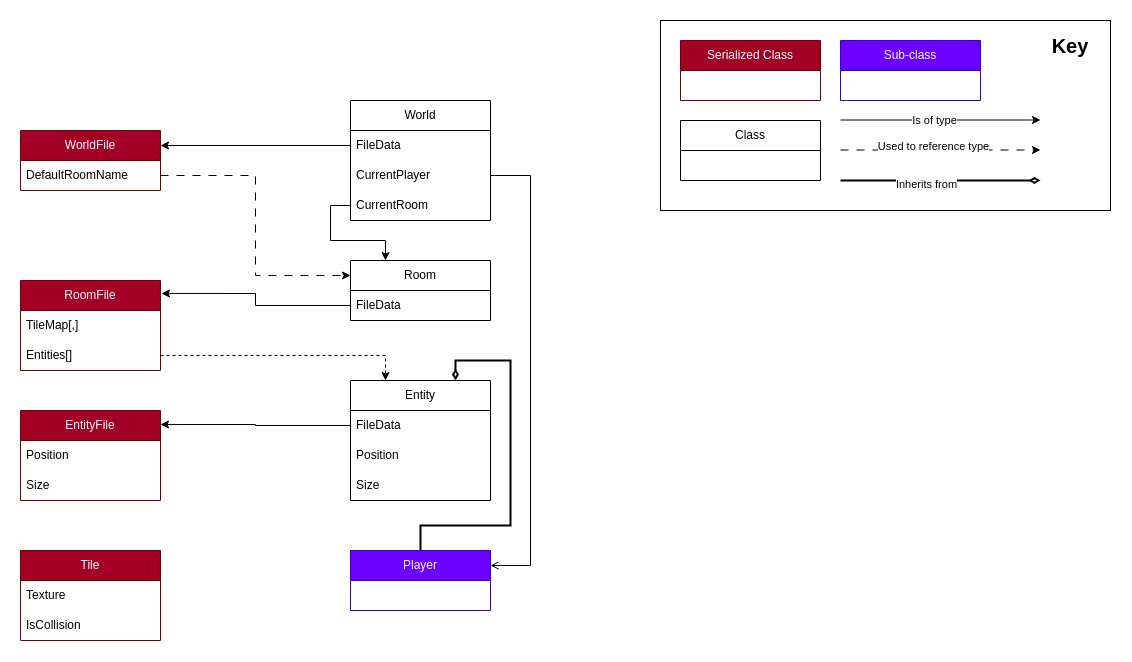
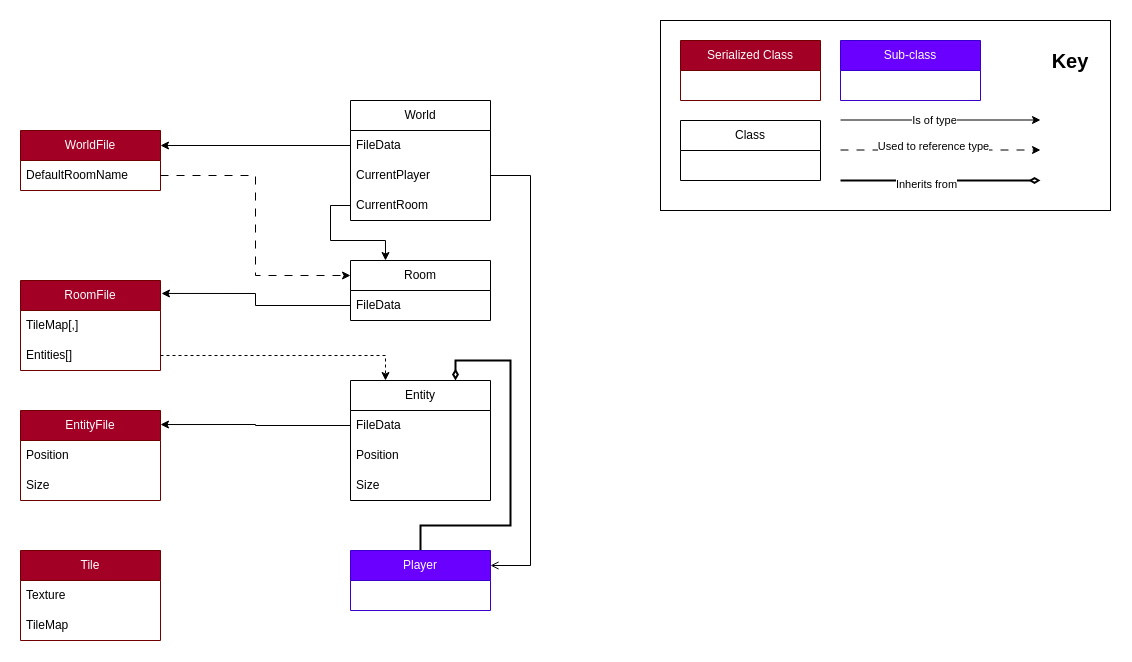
(1071, 46) -> (1071, 61)
(57, 626) -> (47, 626)
